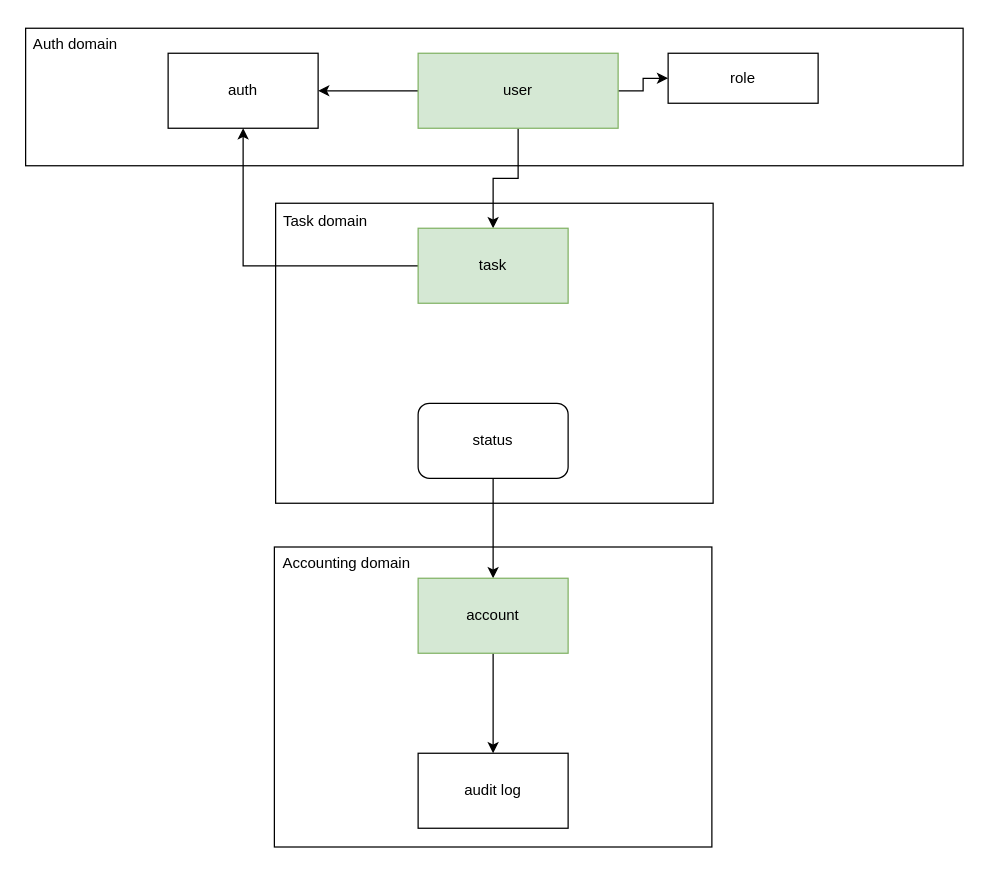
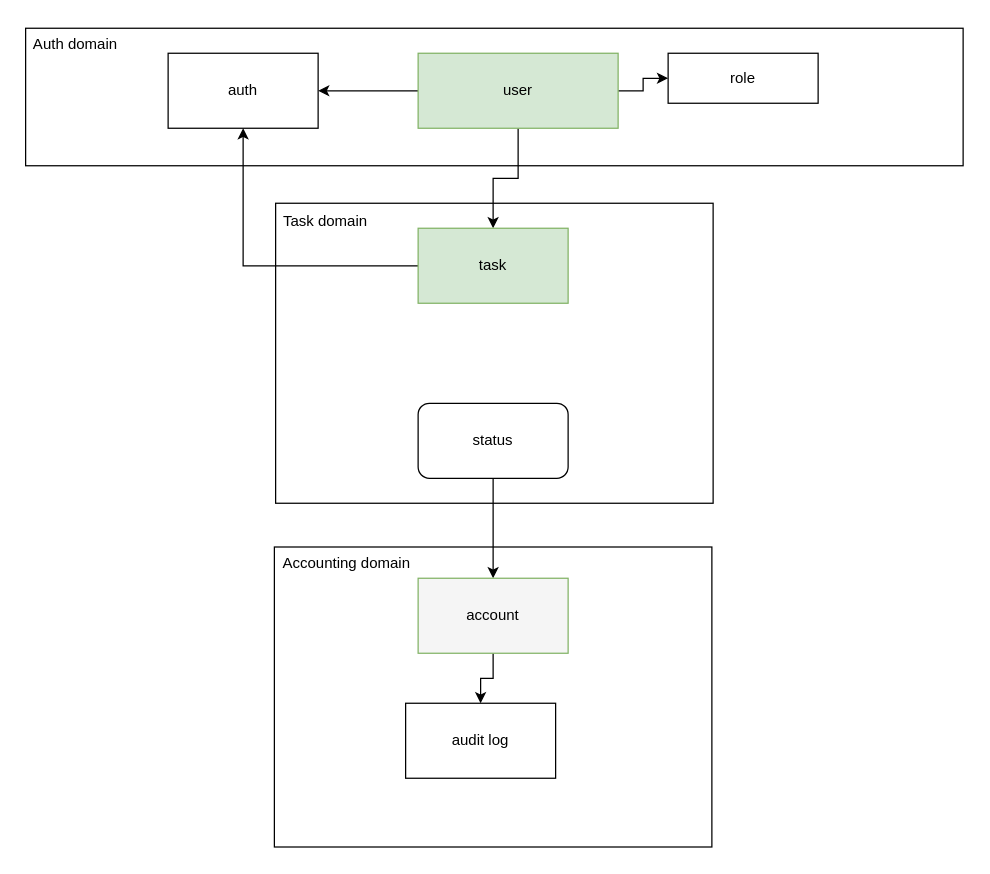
(493, 616) -> (493, 616)
(493, 791) -> (481, 741)
